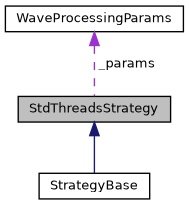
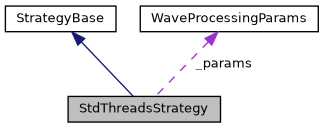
(94, 155) -> (107, 69)
